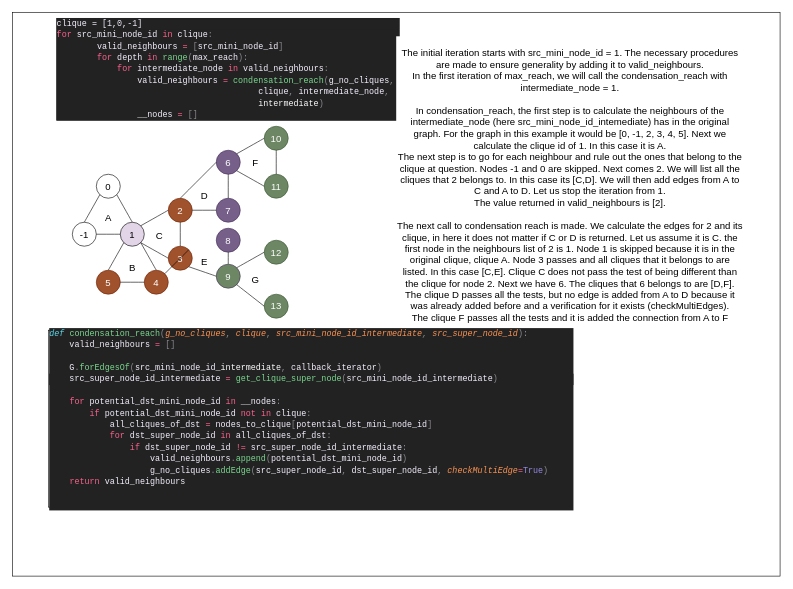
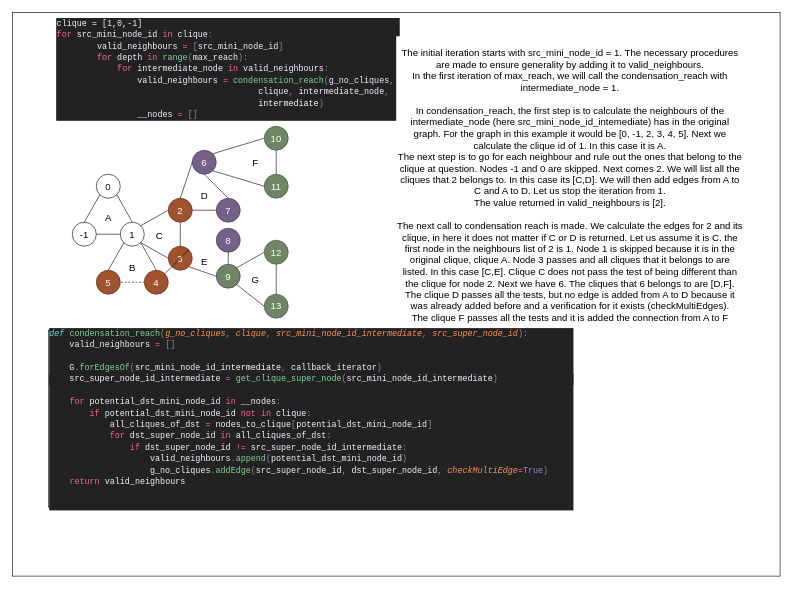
(228, 162) -> (204, 162)
(132, 234) -> (132, 234)
none -> (276, 280)
(133, 282) -> (133, 282)
